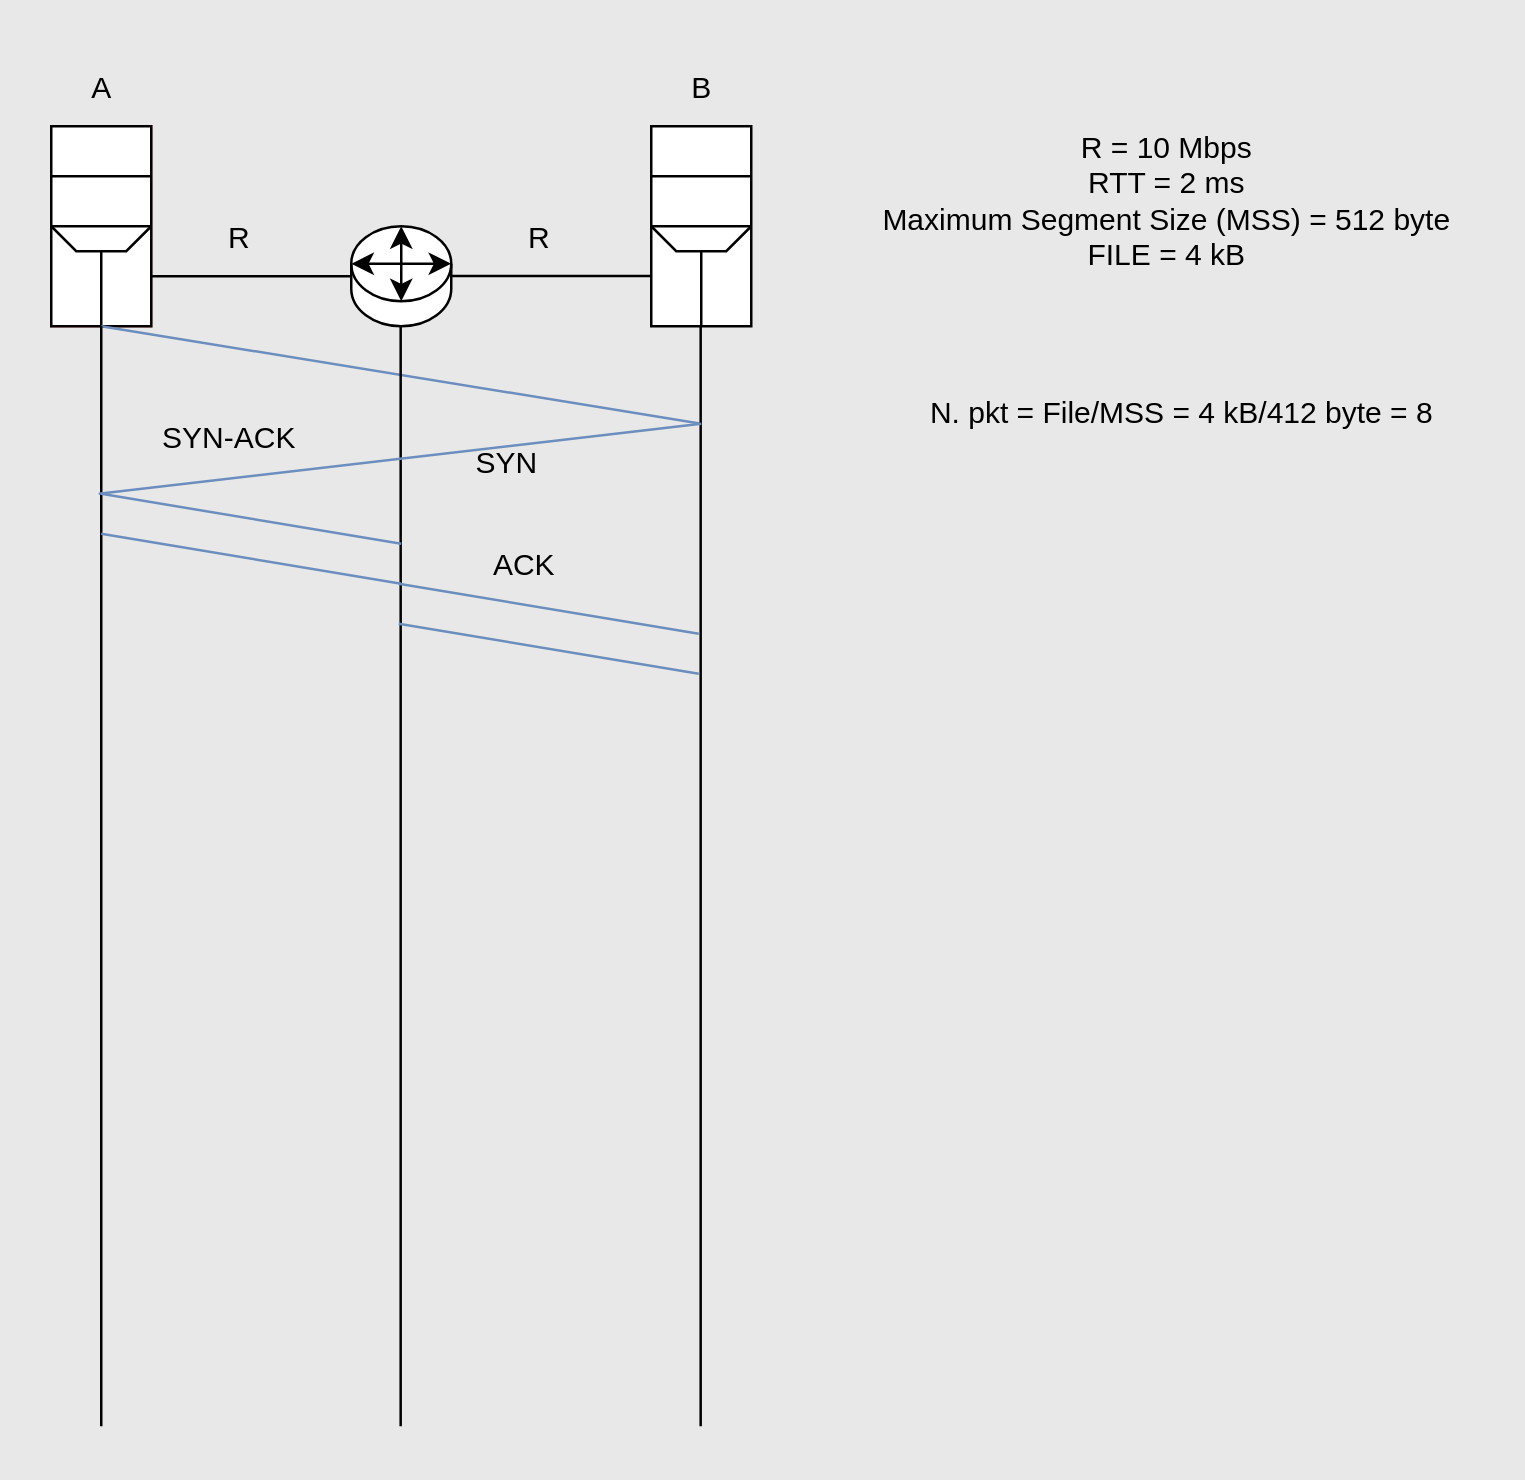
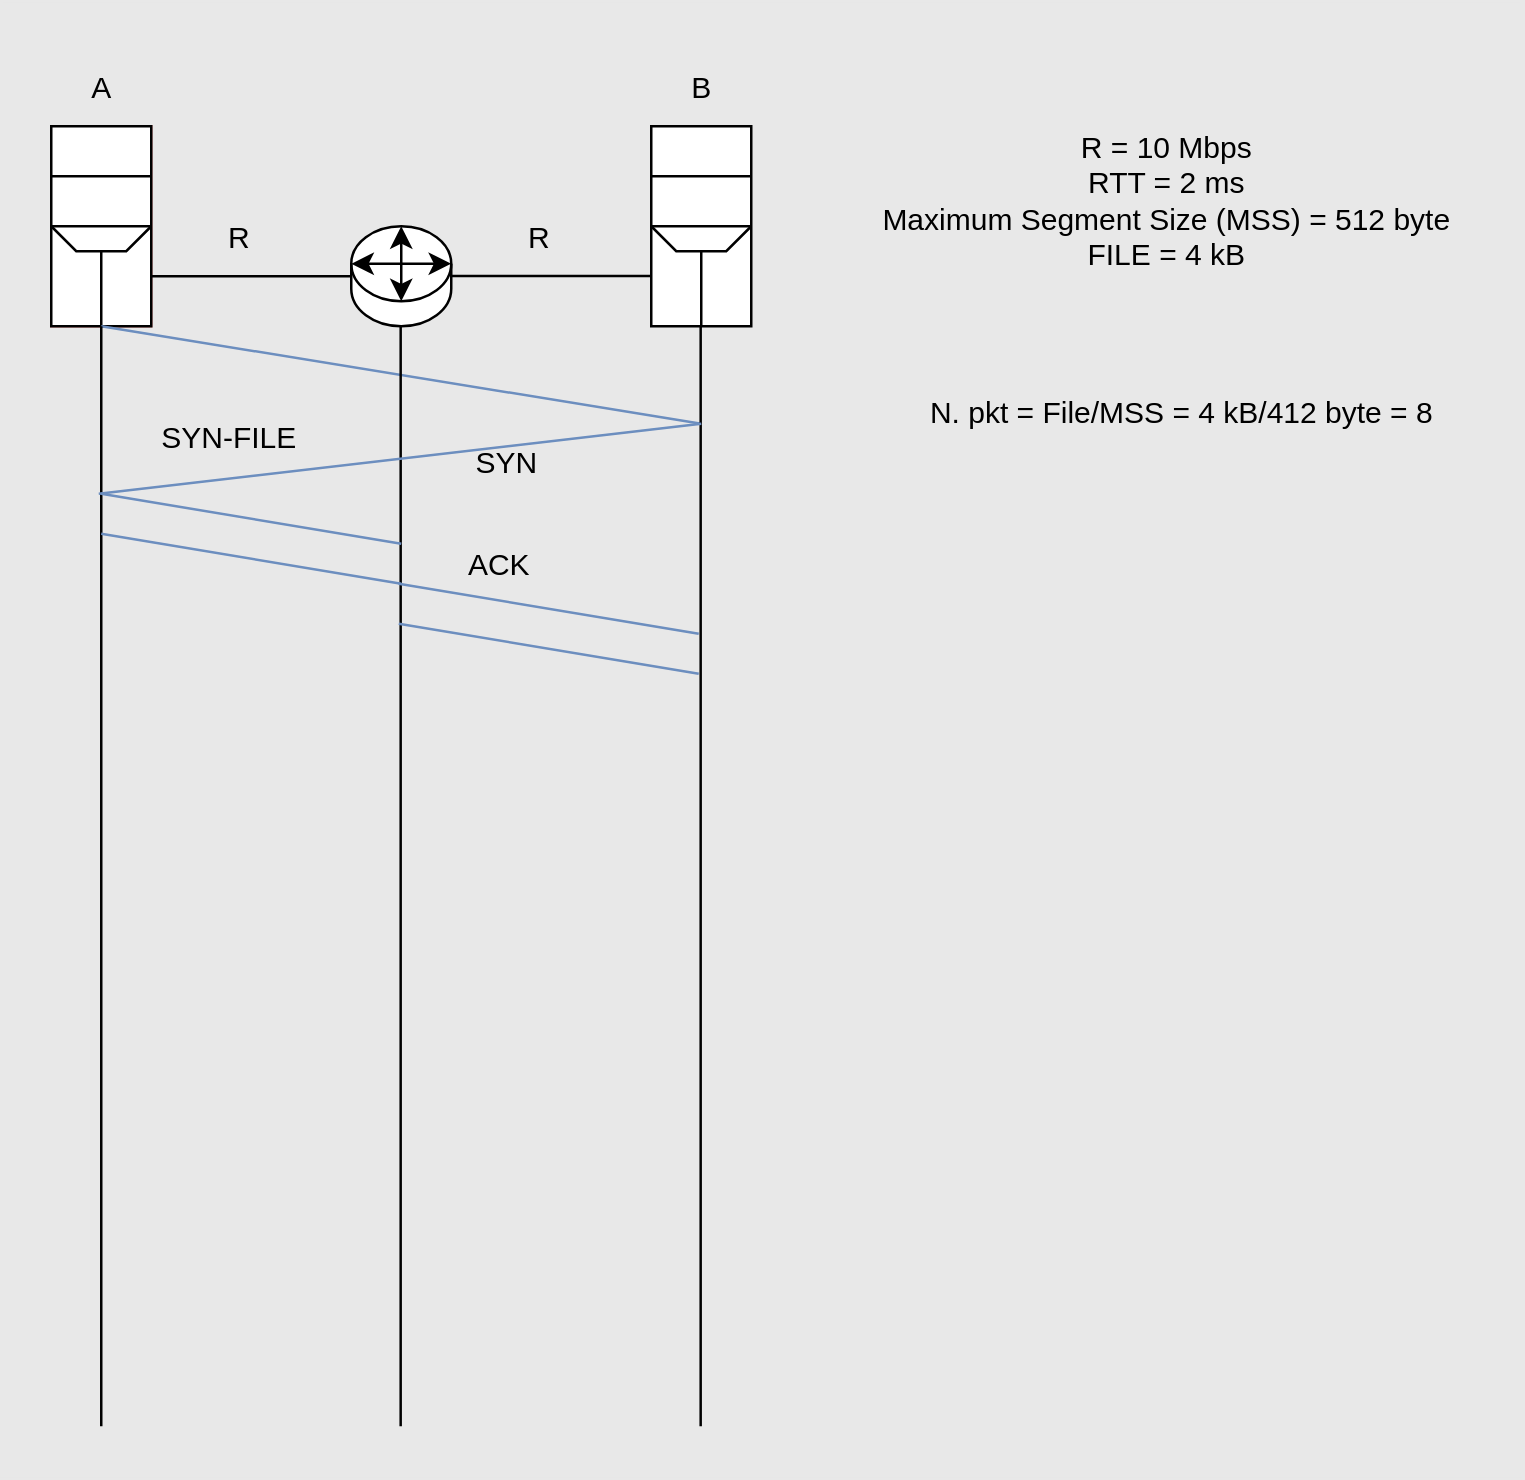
(230, 439) -> (230, 439)
(523, 566) -> (498, 566)
